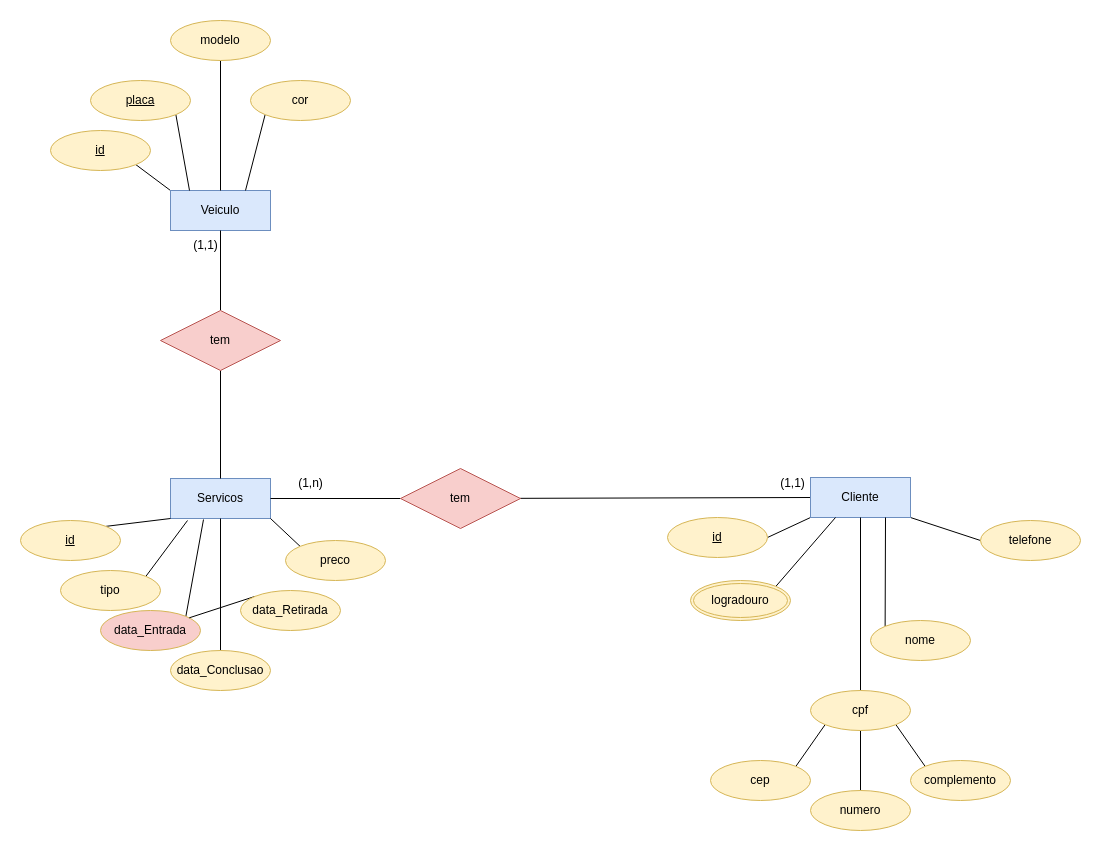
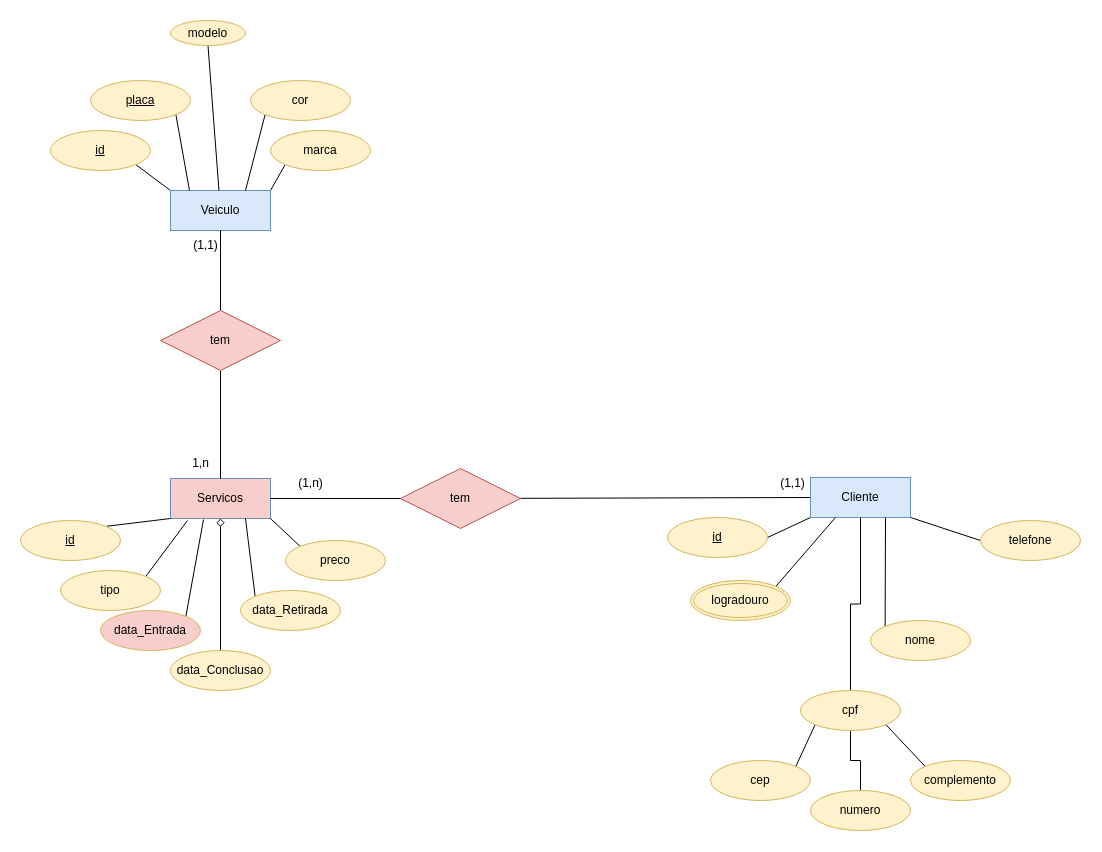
(221, 41) -> (208, 33)
none -> (321, 151)
none -> (278, 178)
none -> (201, 464)
(221, 499) -> (221, 499)
(221, 523) -> (221, 527)
(223, 607) -> (250, 557)
(861, 711) -> (851, 711)
